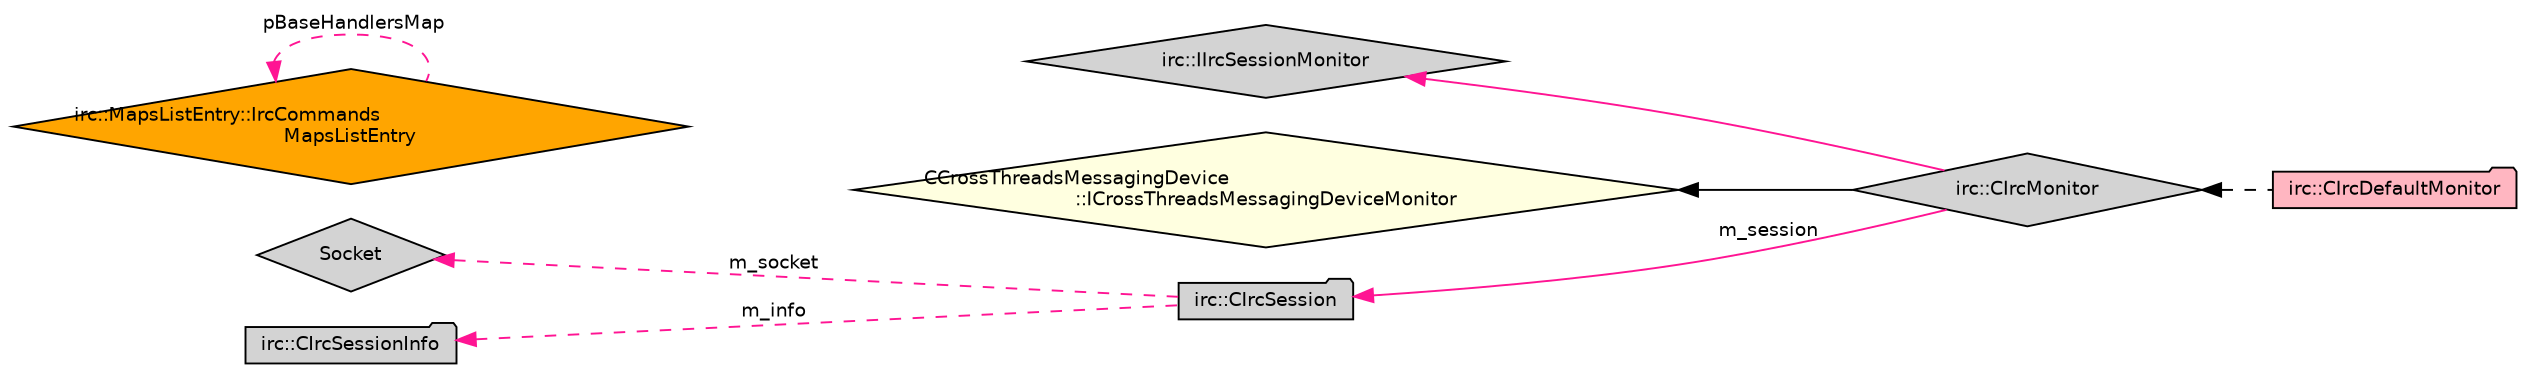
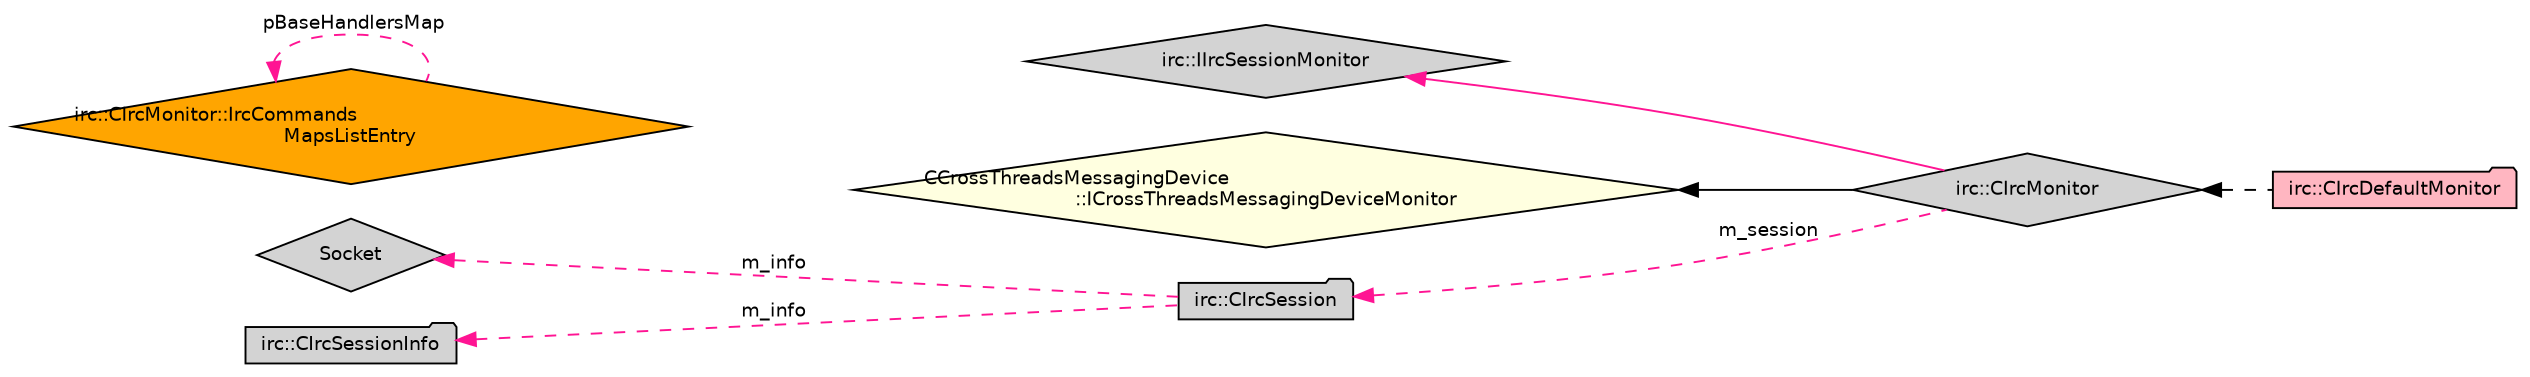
(351, 127) -> (351, 127)
(771, 264) -> (771, 264)
(1662, 267) -> (1662, 267)
